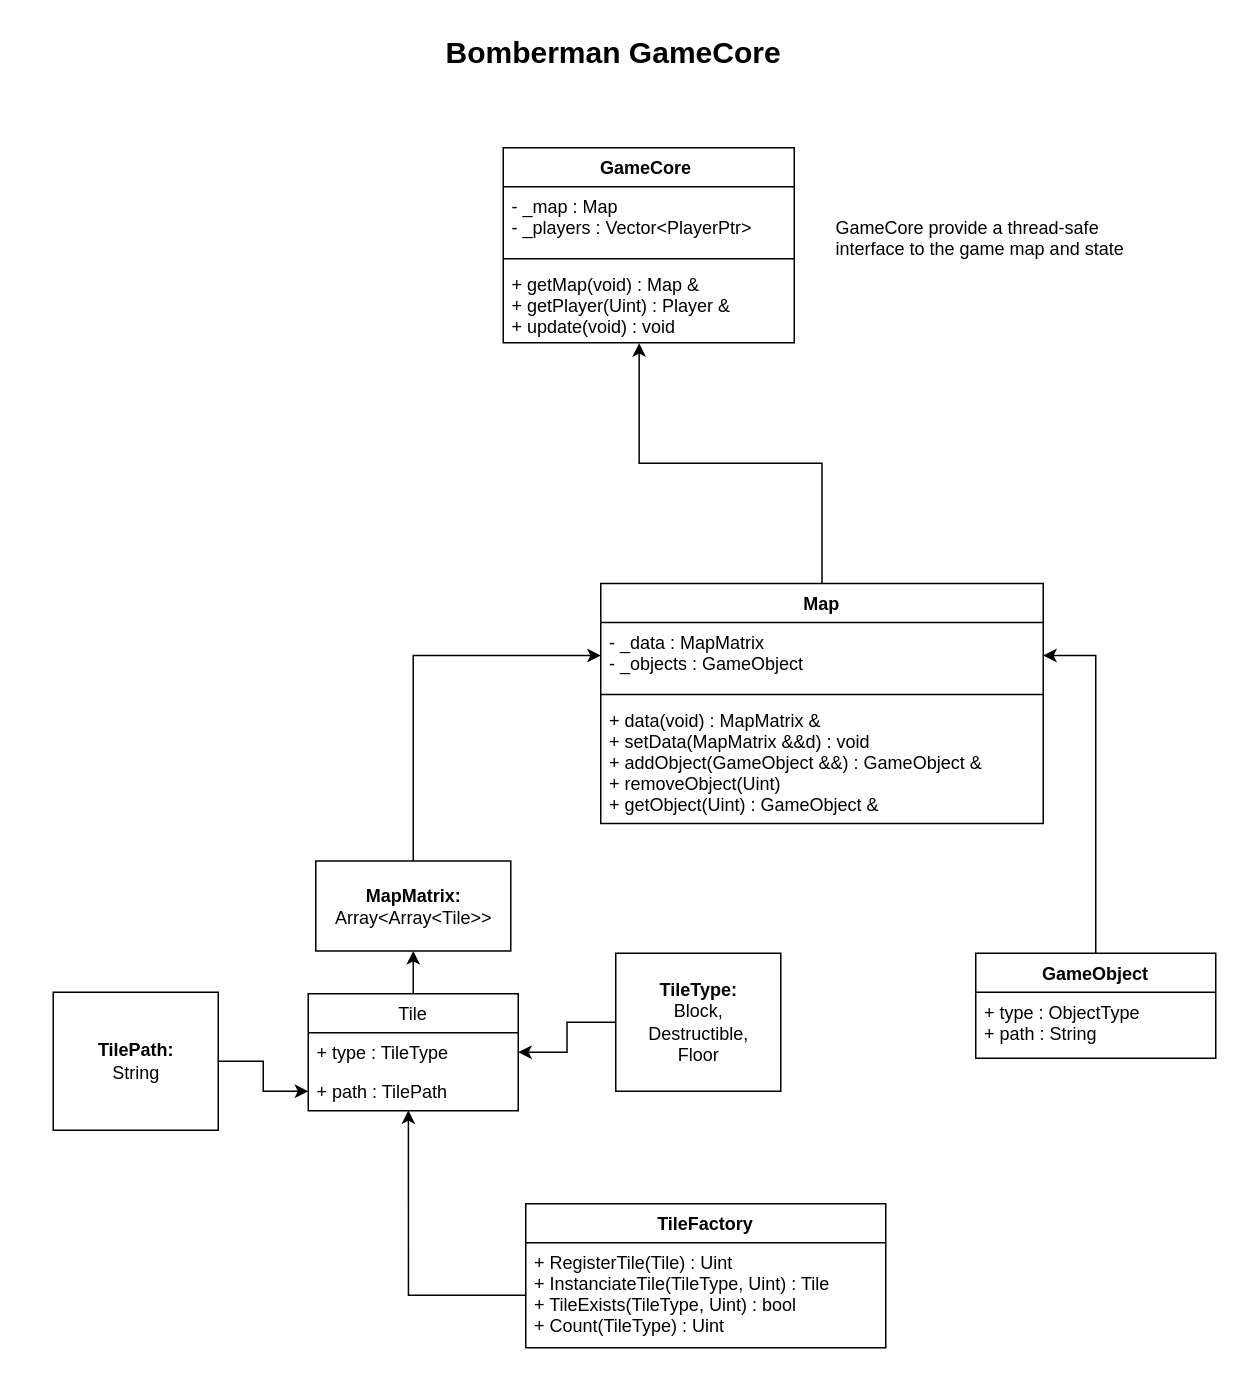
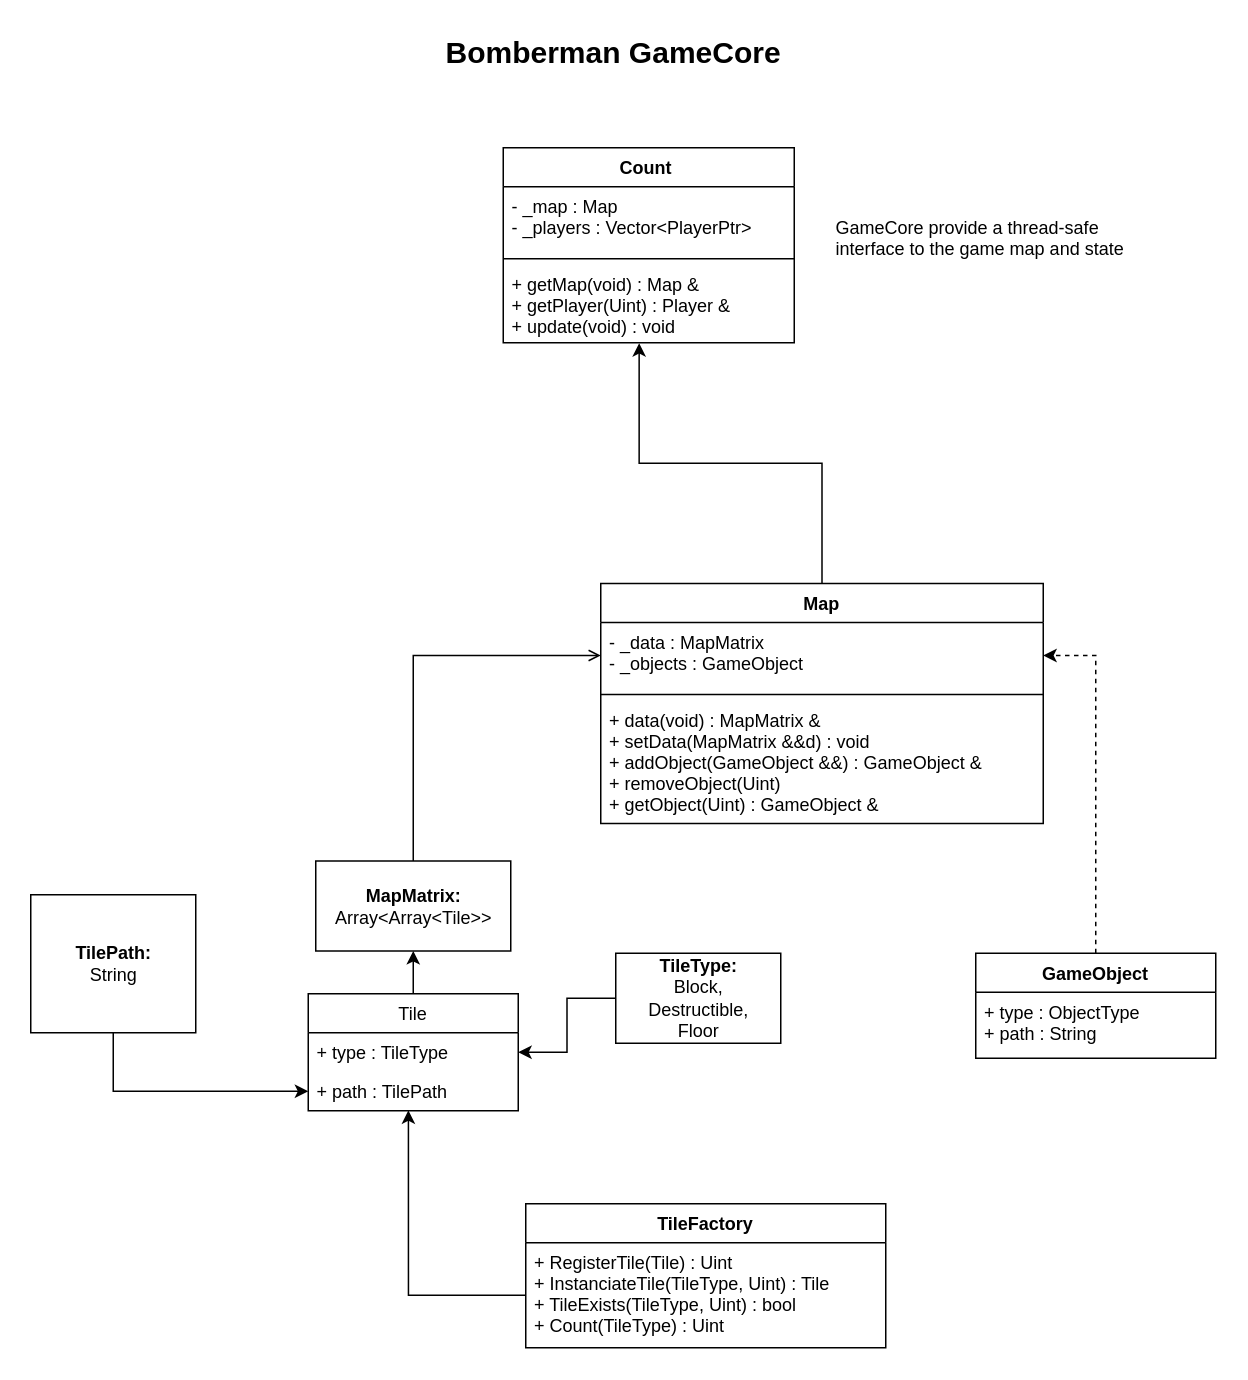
(648, 168) -> (648, 168)
(589, 656) -> (591, 656)
(1096, 782) -> (1096, 782)
(698, 1022) -> (698, 998)
(136, 1061) -> (113, 964)
